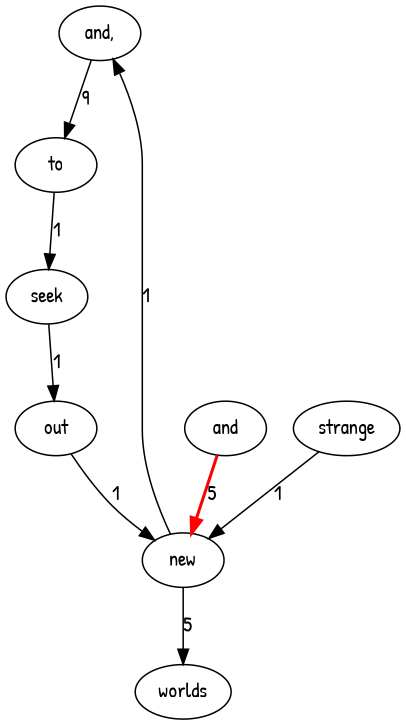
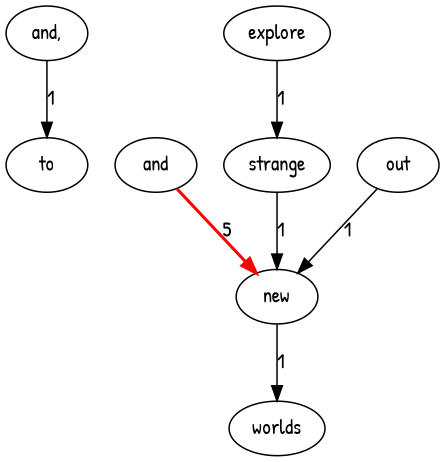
none -> (277, 33)
(86, 99) -> (51, 99)
(47, 297) -> none
(142, 304) -> none
(188, 626) -> (282, 363)
